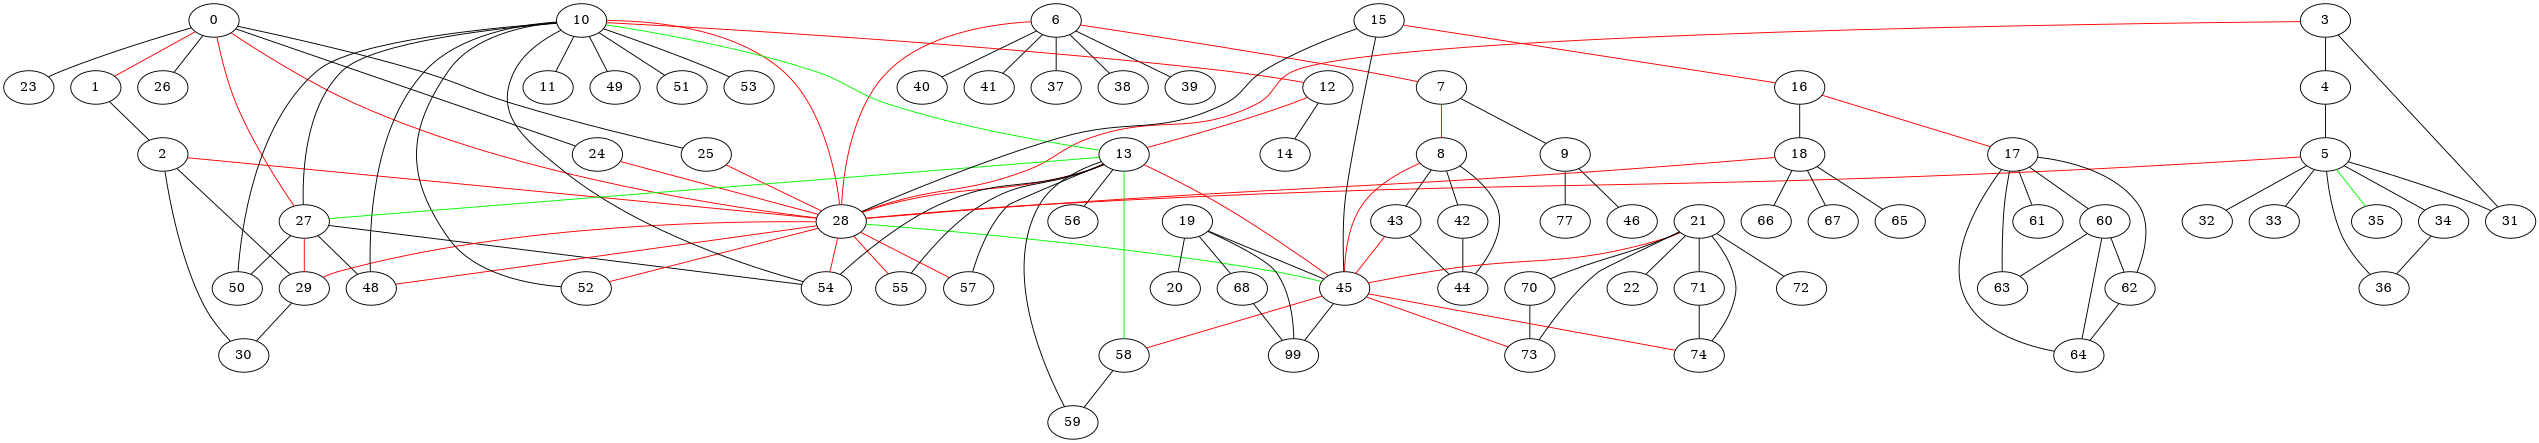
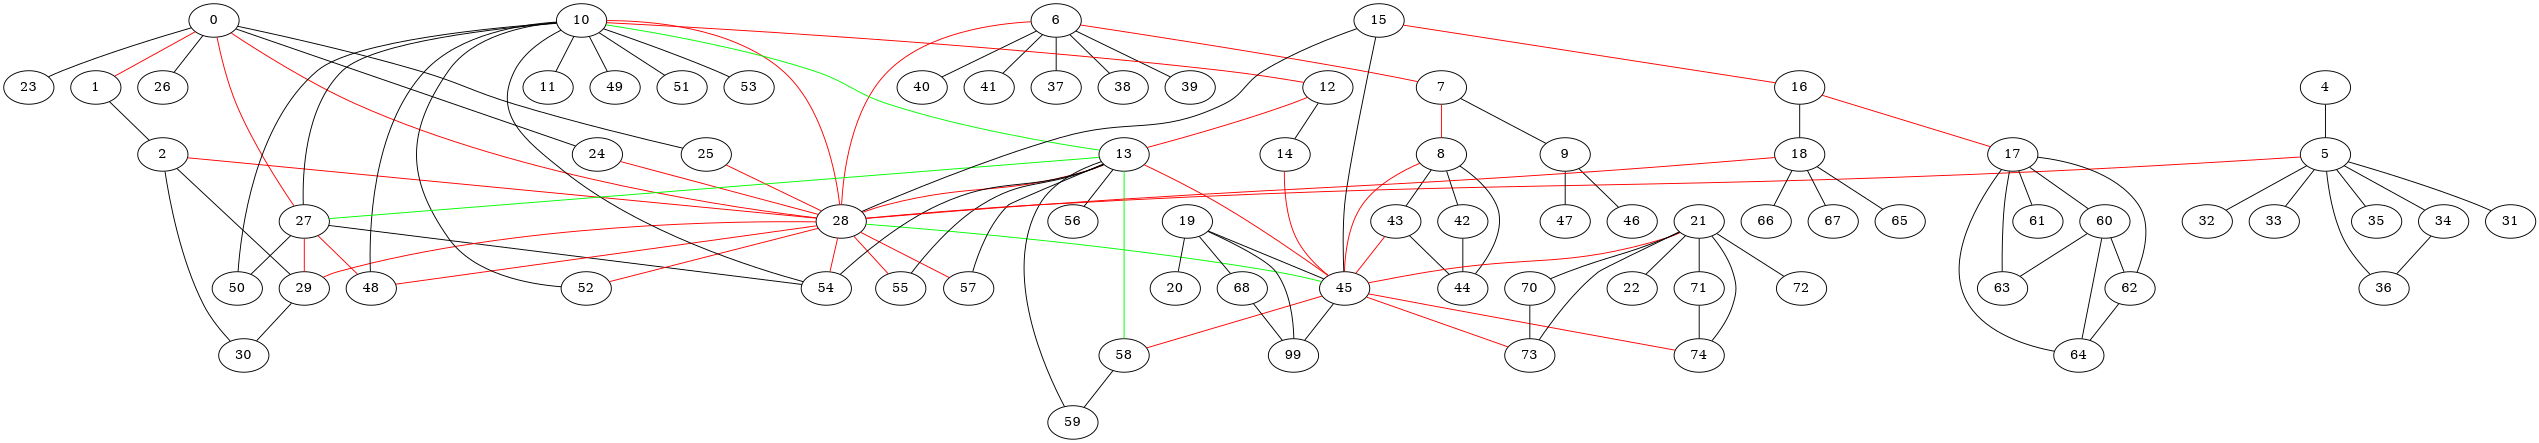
(2325, 20) -> none
(2351, 188) -> (2351, 188)
(1565, 221) -> (1565, 221)
none -> (1293, 230)
(338, 255) -> (338, 255)
